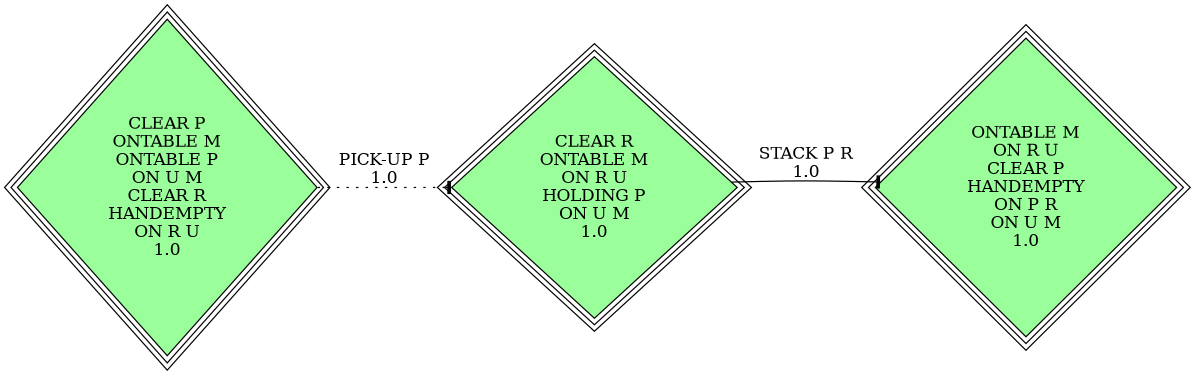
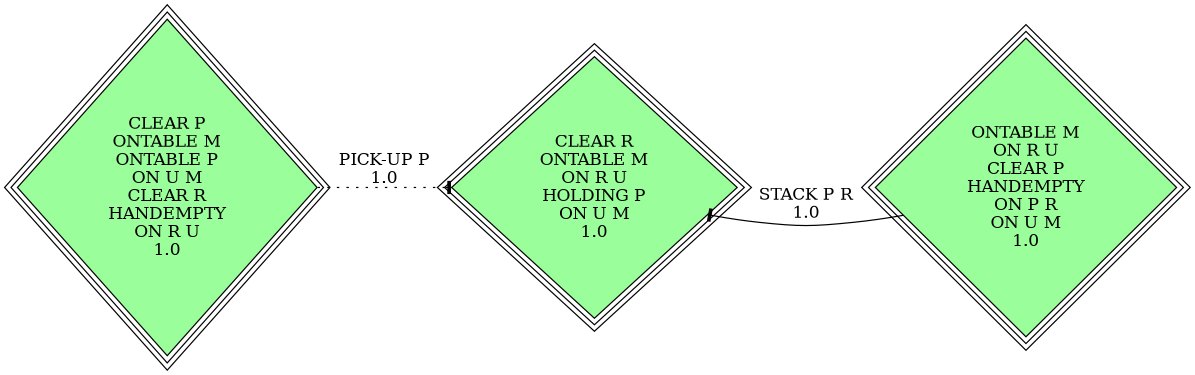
(803, 181) -> (808, 226)
